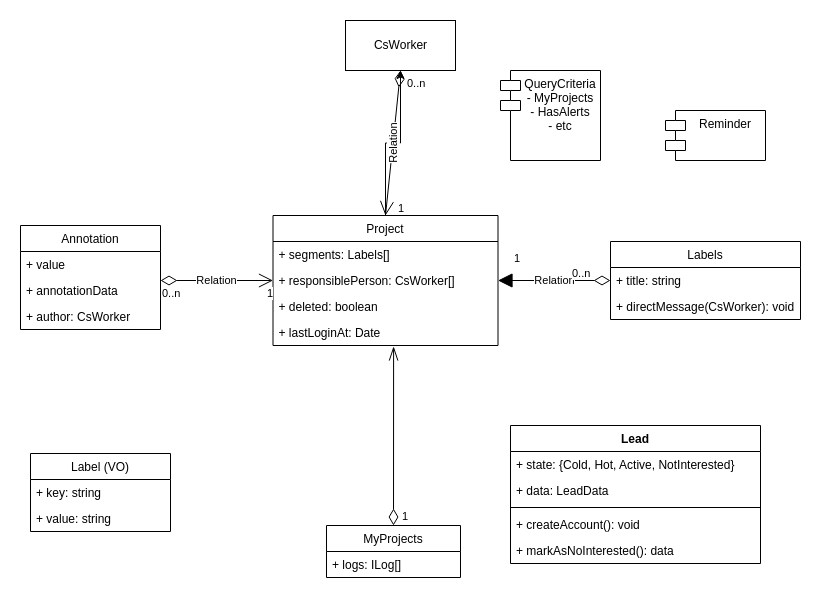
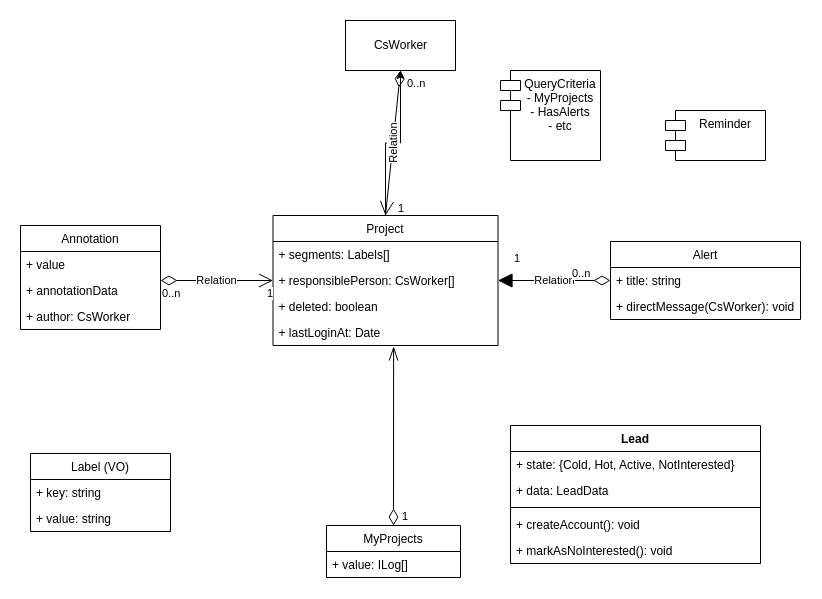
(705, 255) -> (705, 255)
(605, 551) -> (604, 551)
(373, 565) -> (376, 565)
